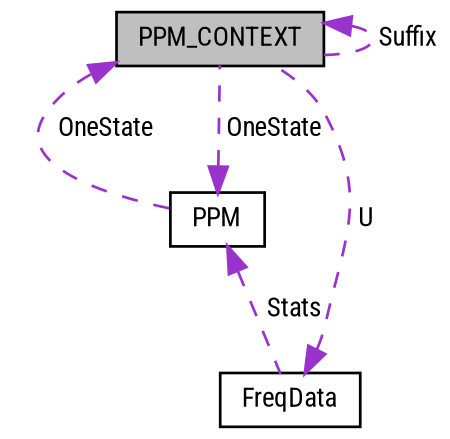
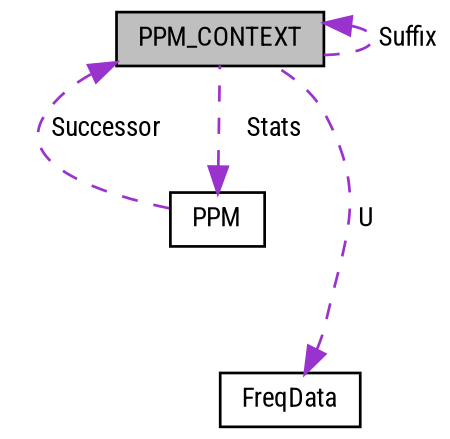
(103, 129) -> (103, 129)
(271, 129) -> (271, 129)
(259, 323) -> none
